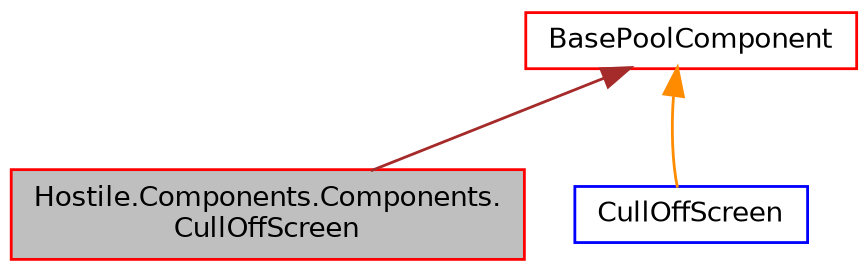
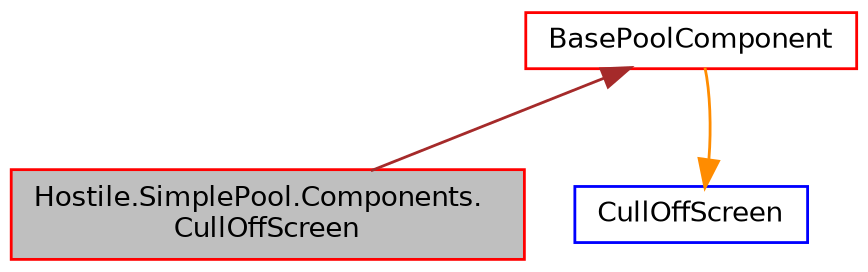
(673, 142) -> (710, 113)
(268, 215) -> (268, 215)
